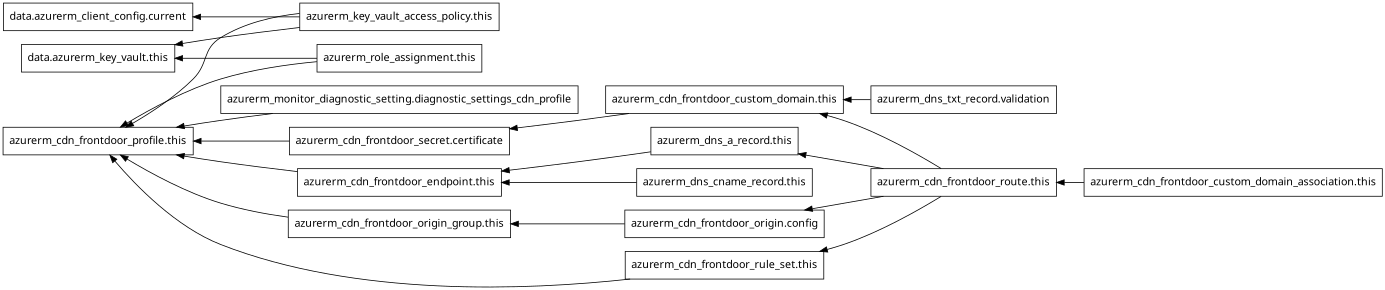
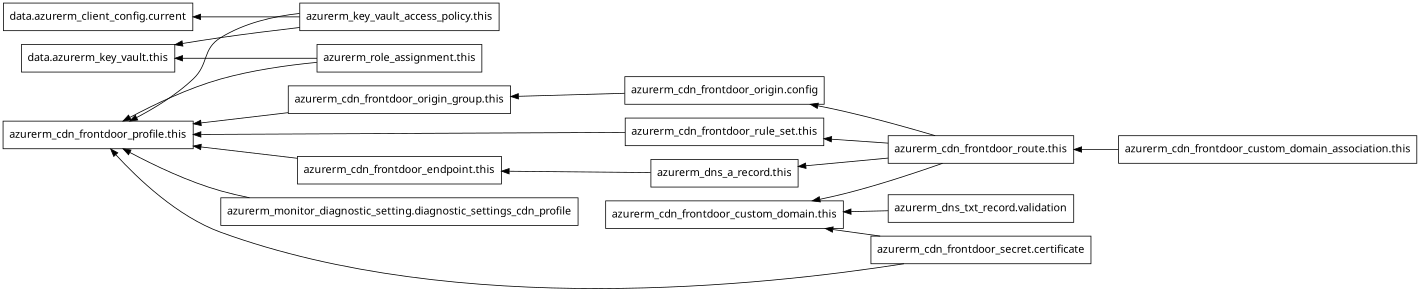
(573, 121) -> (856, 233)
(724, 182) -> none
